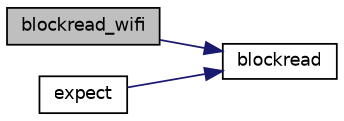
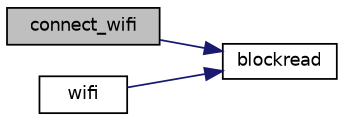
(83, 26) -> (83, 26)
(83, 95) -> (83, 95)
